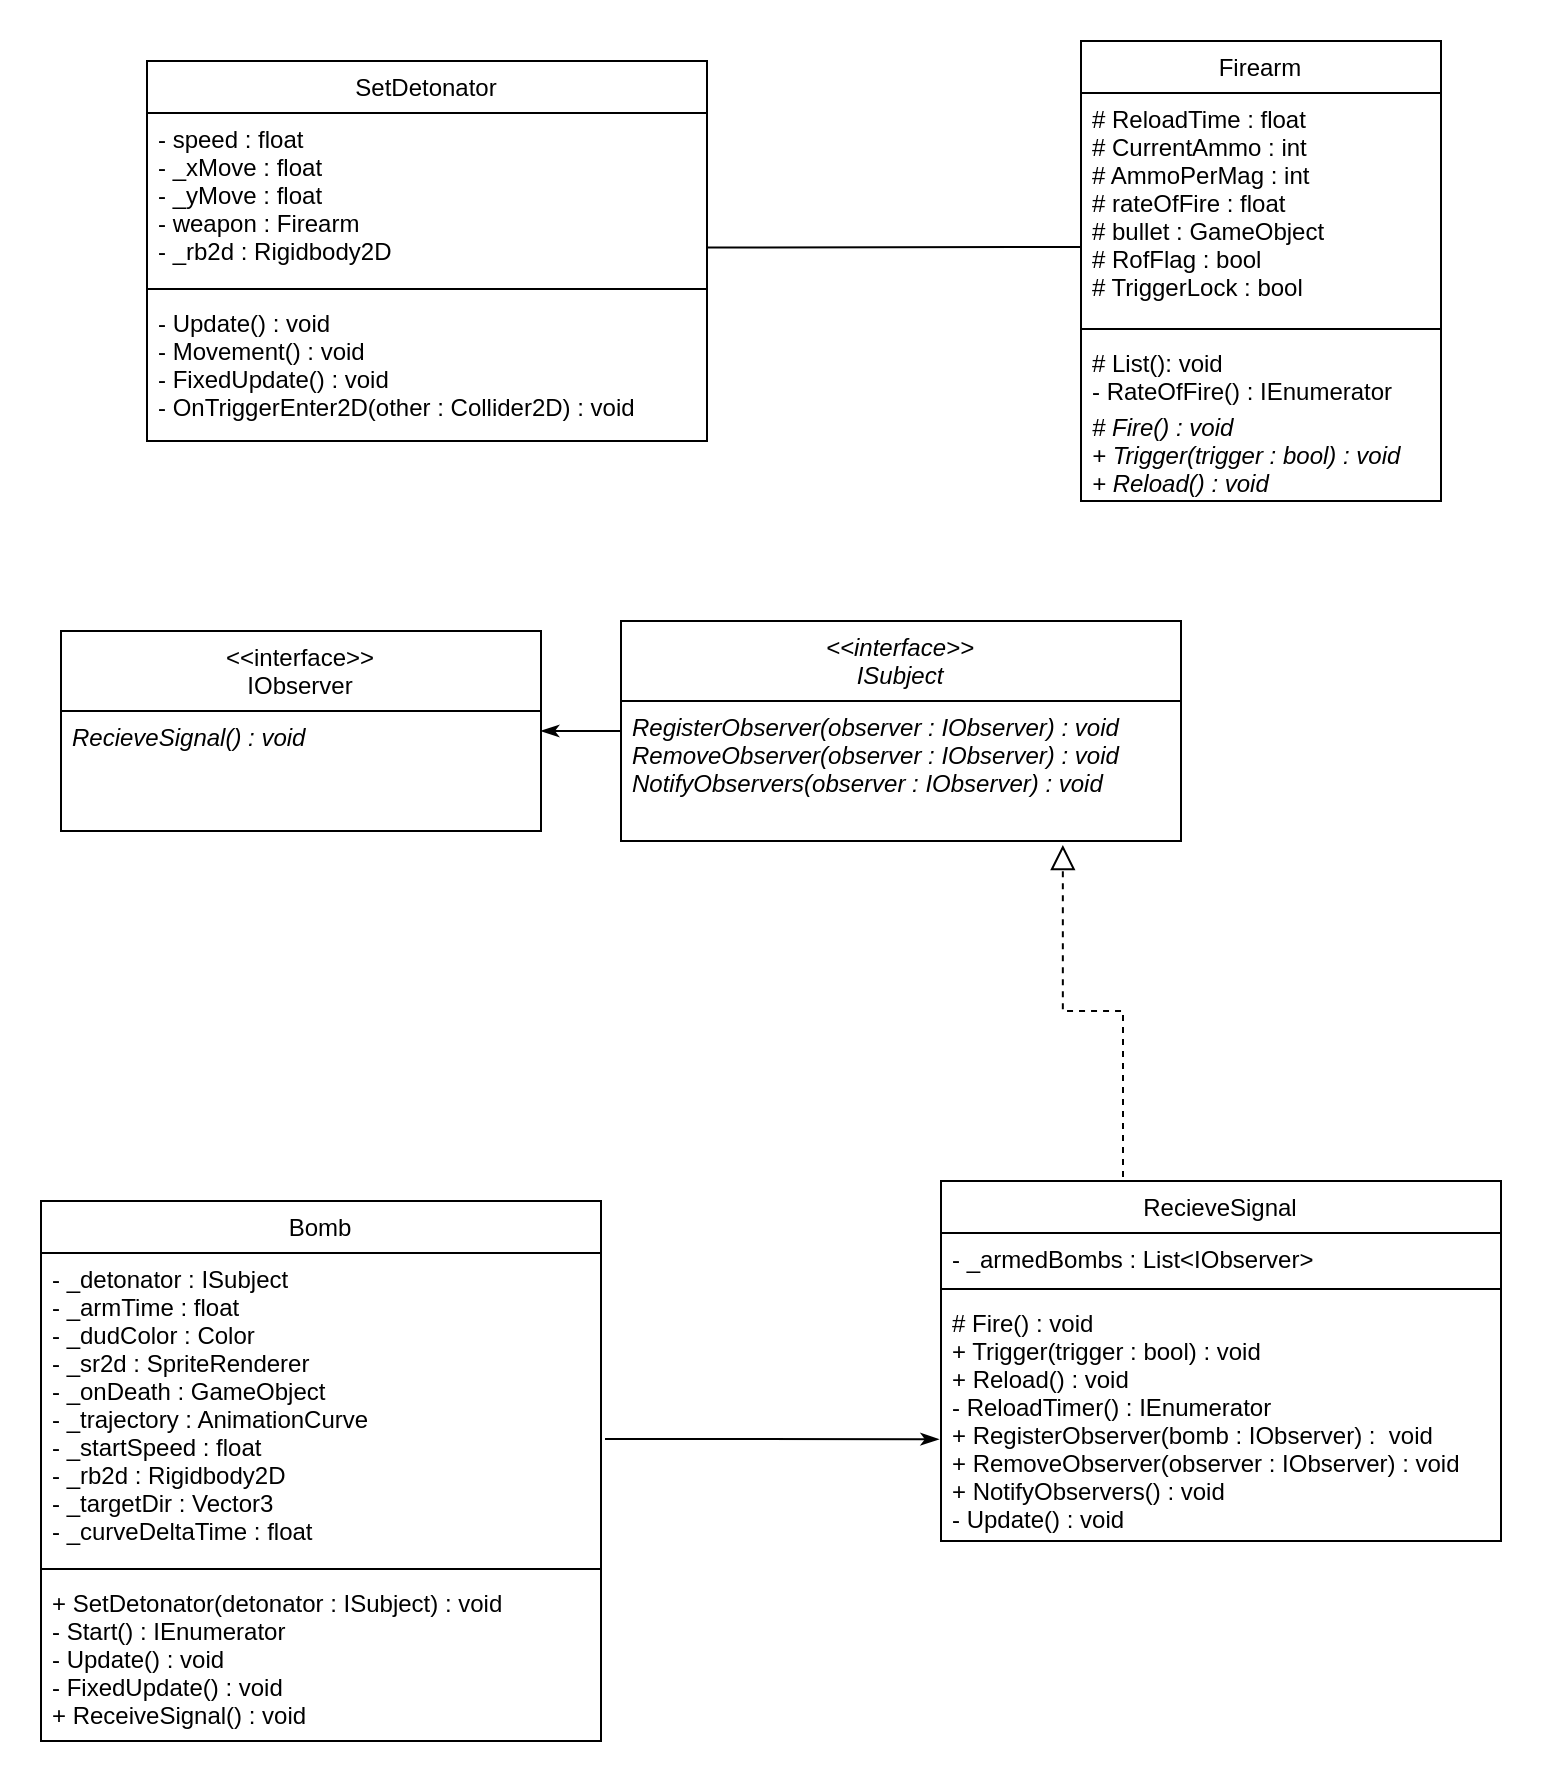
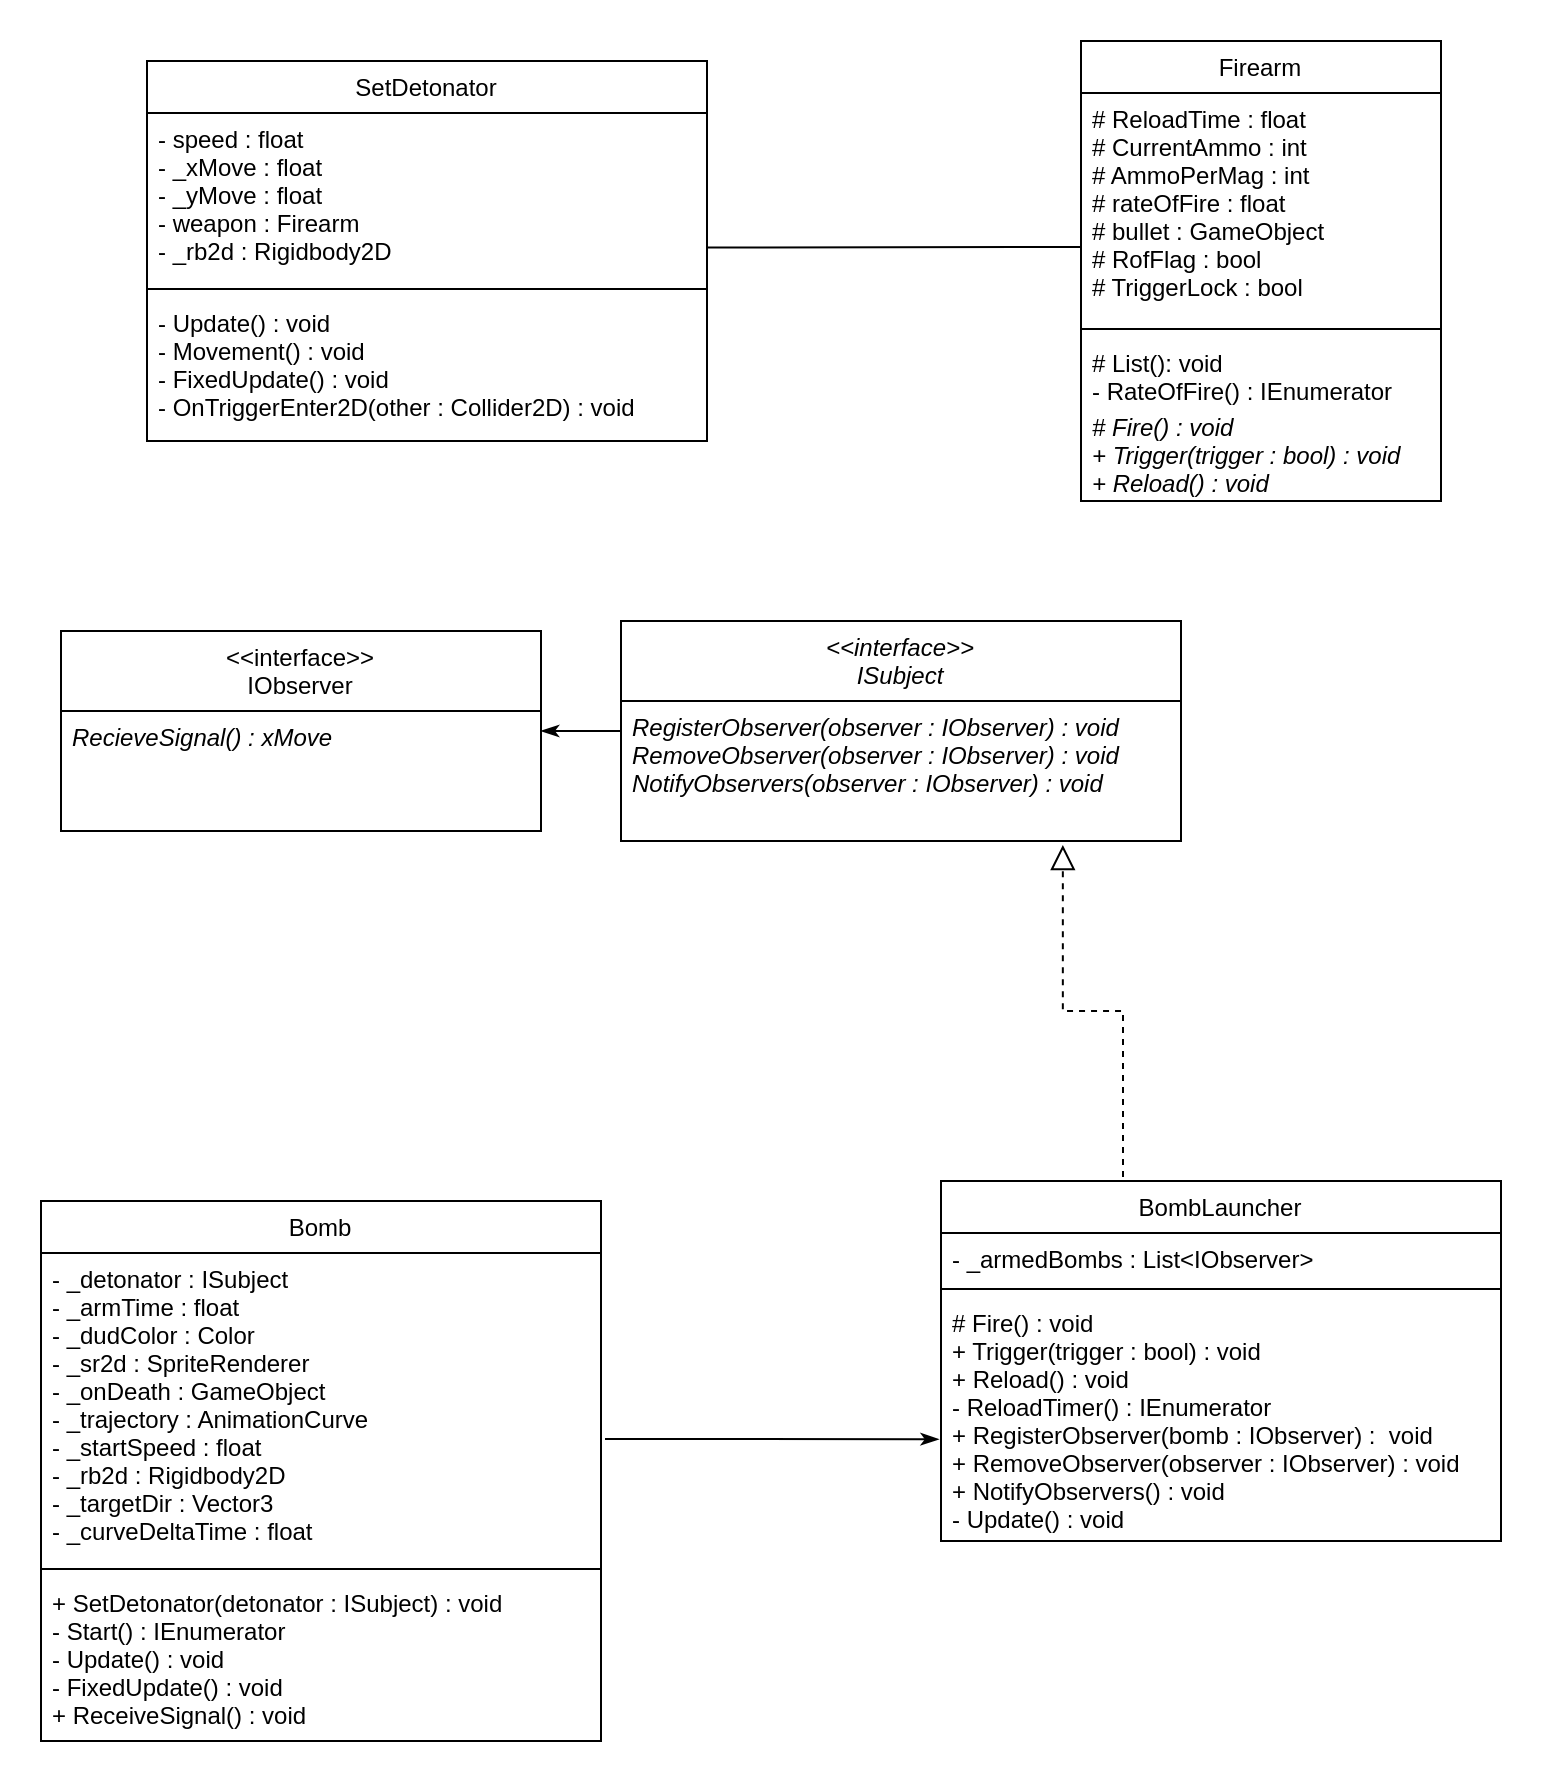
(198, 738) -> (208, 738)
(1220, 1208) -> (1220, 1208)
